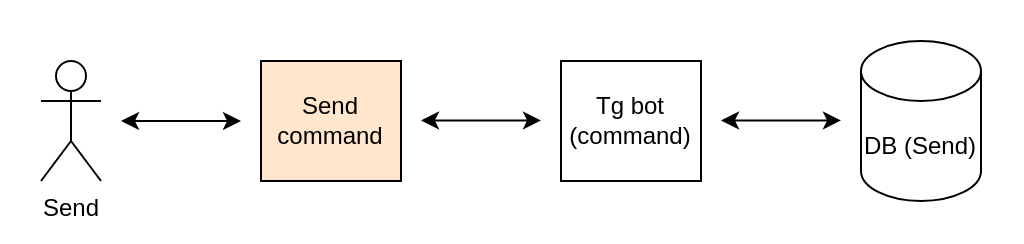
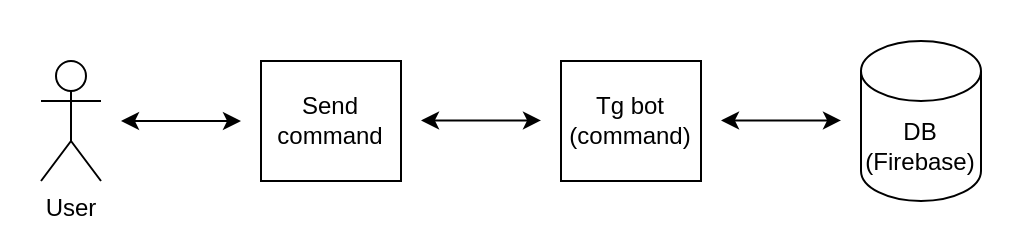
(331, 121) -> (331, 121)
(921, 147) -> (921, 147)
(72, 209) -> (72, 209)
